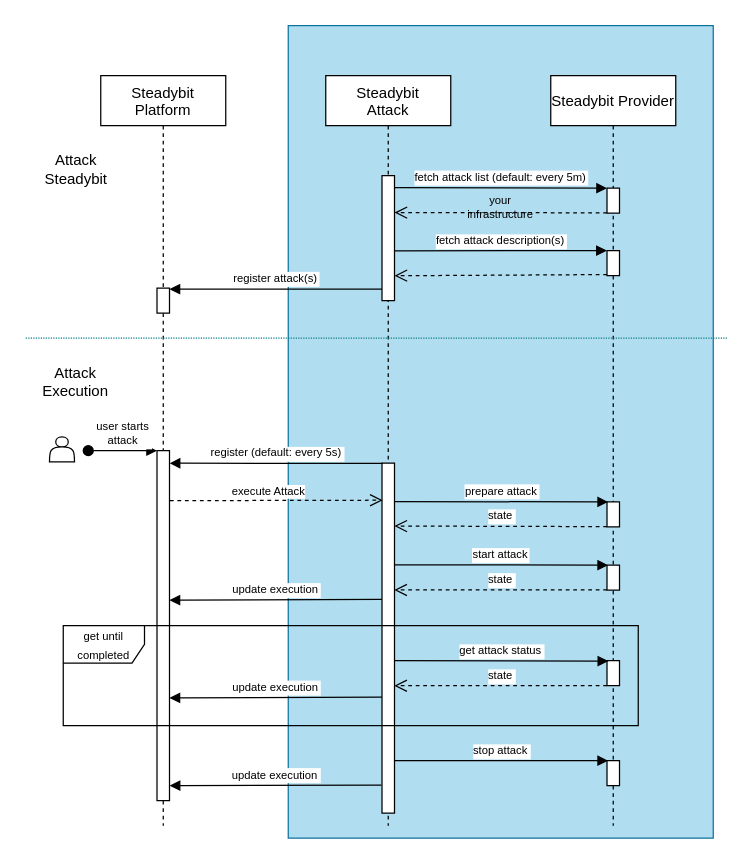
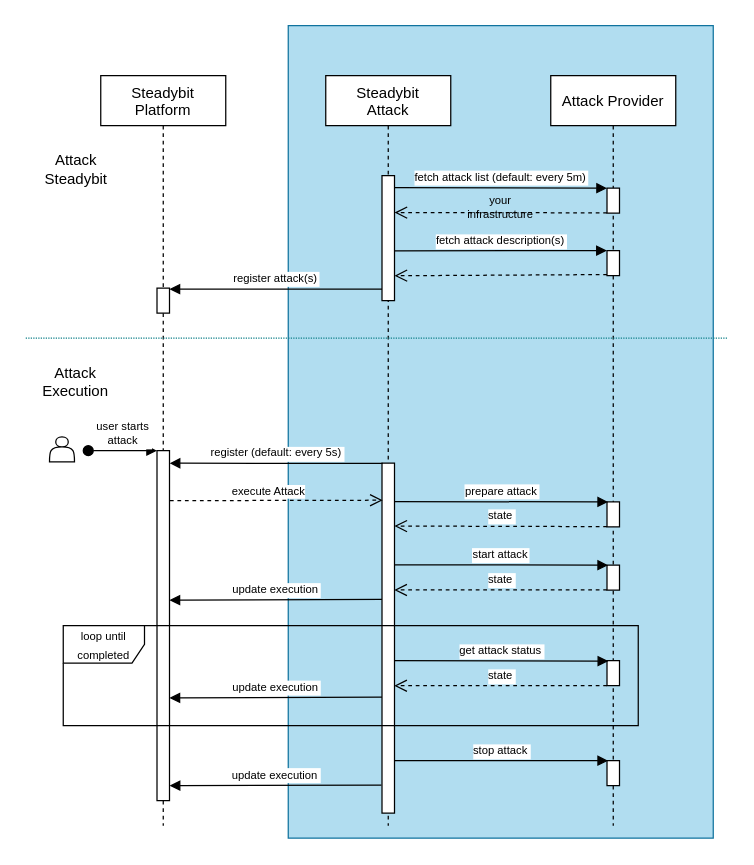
(613, 101) -> (613, 101)
(104, 644) -> (104, 644)
